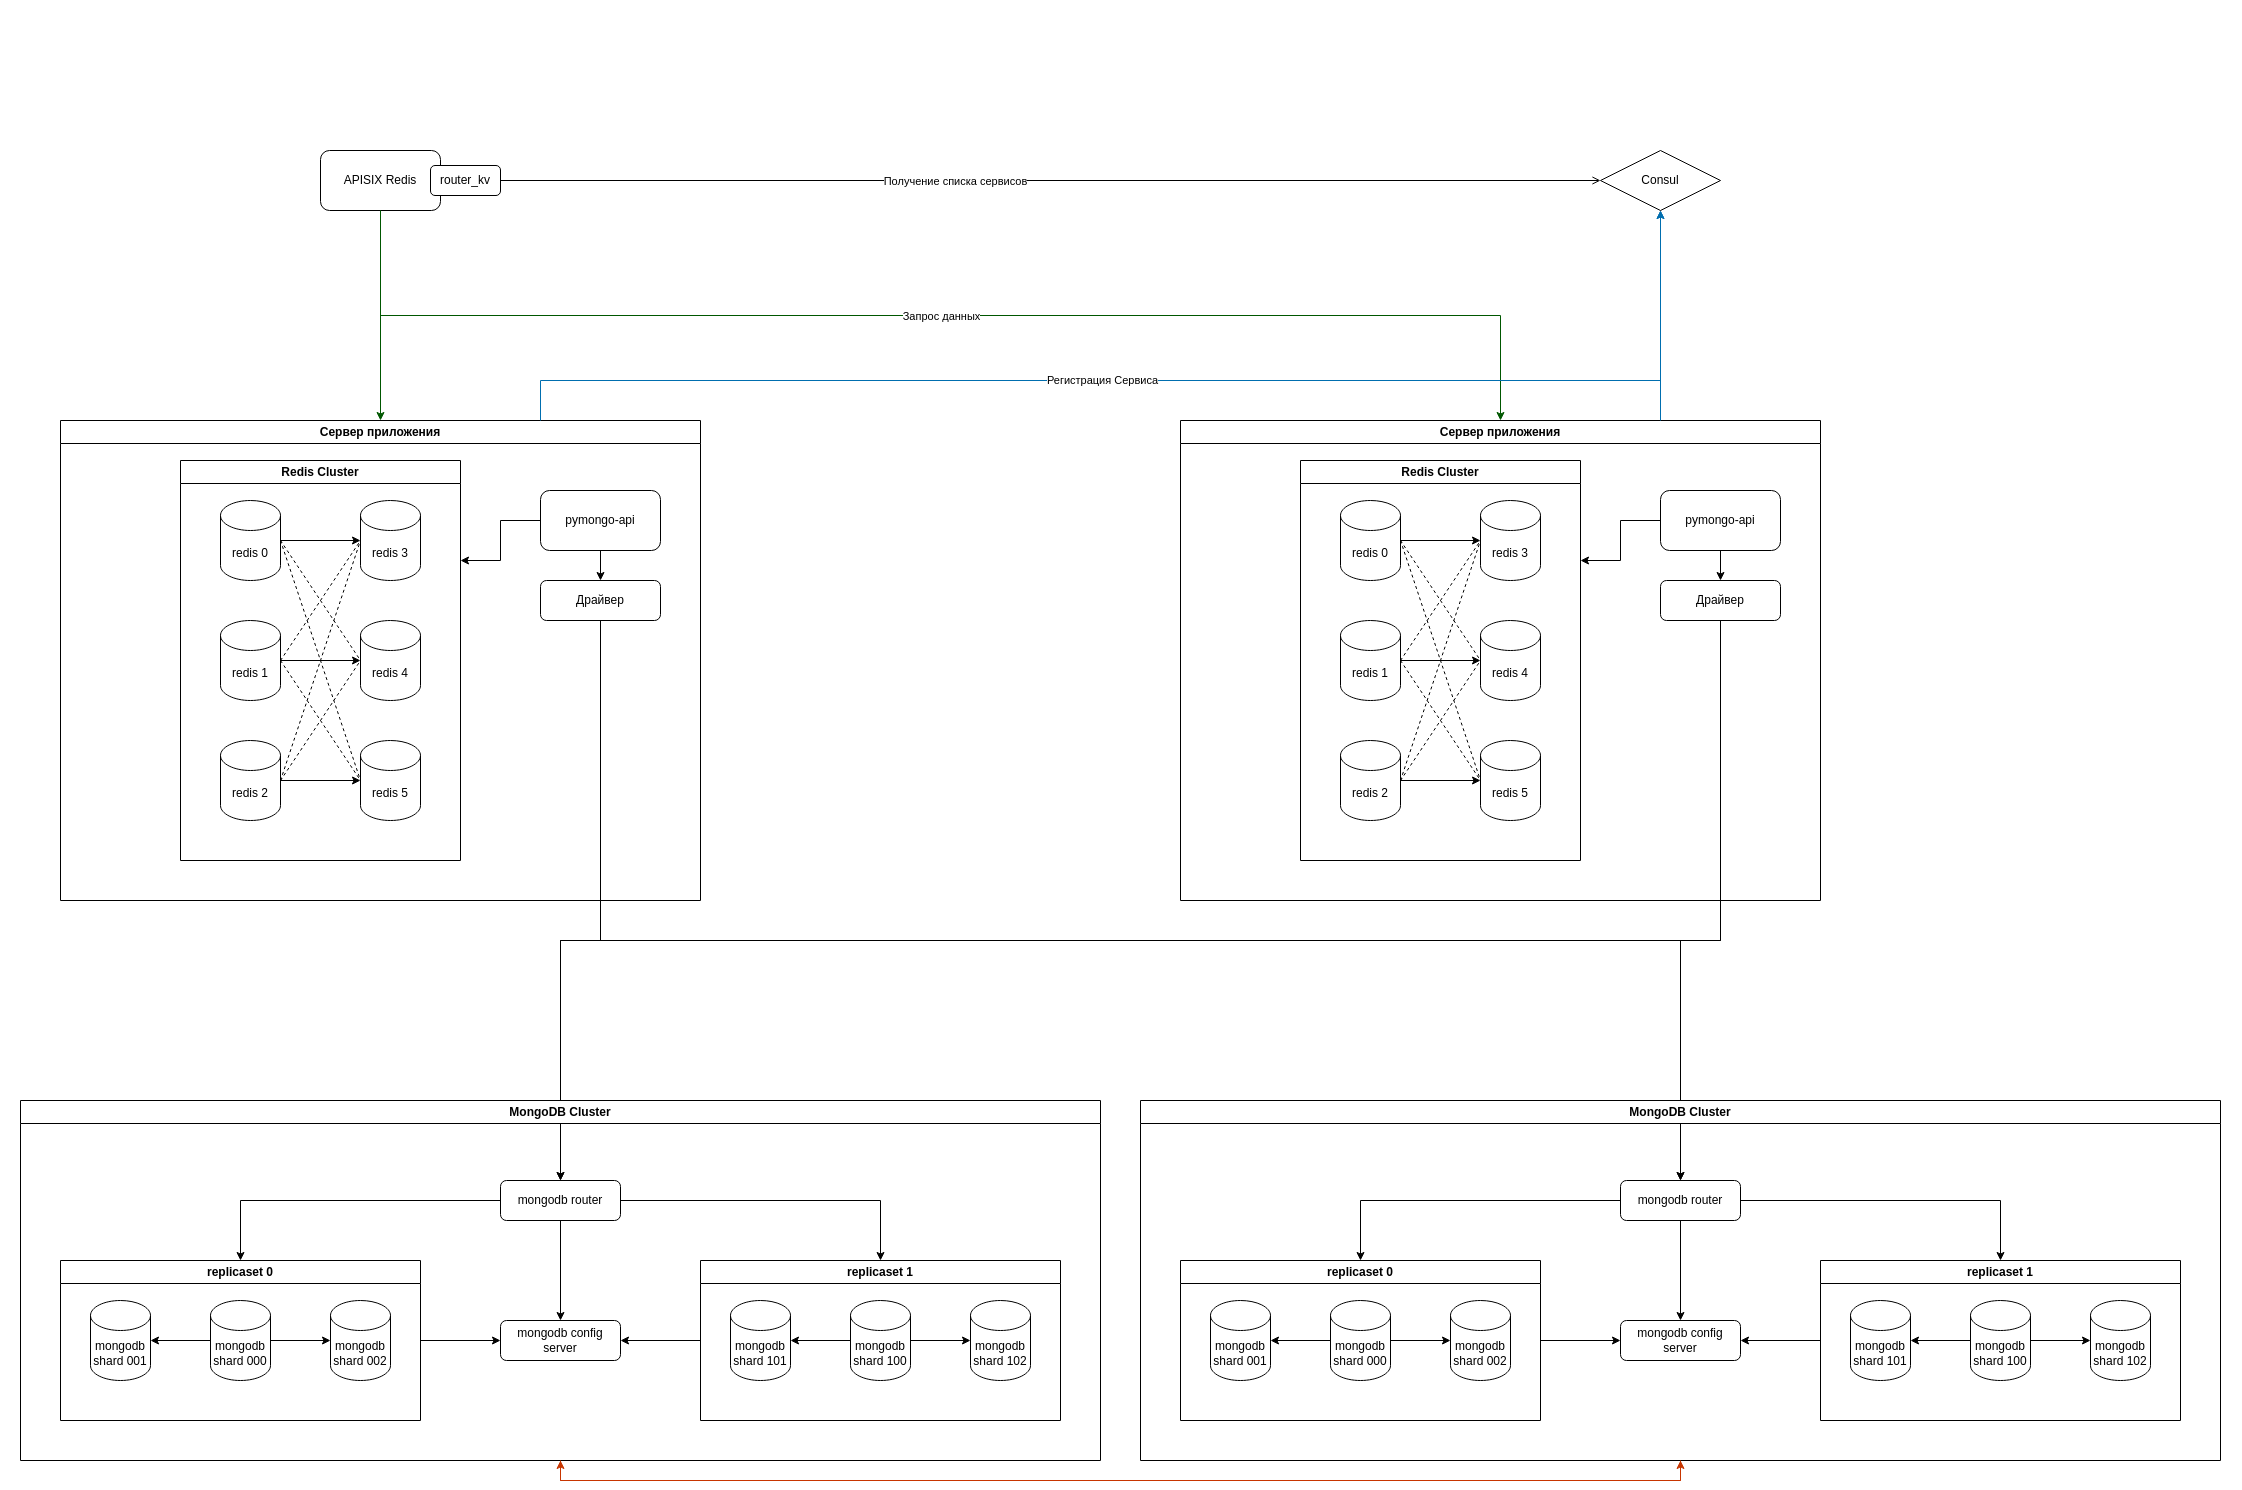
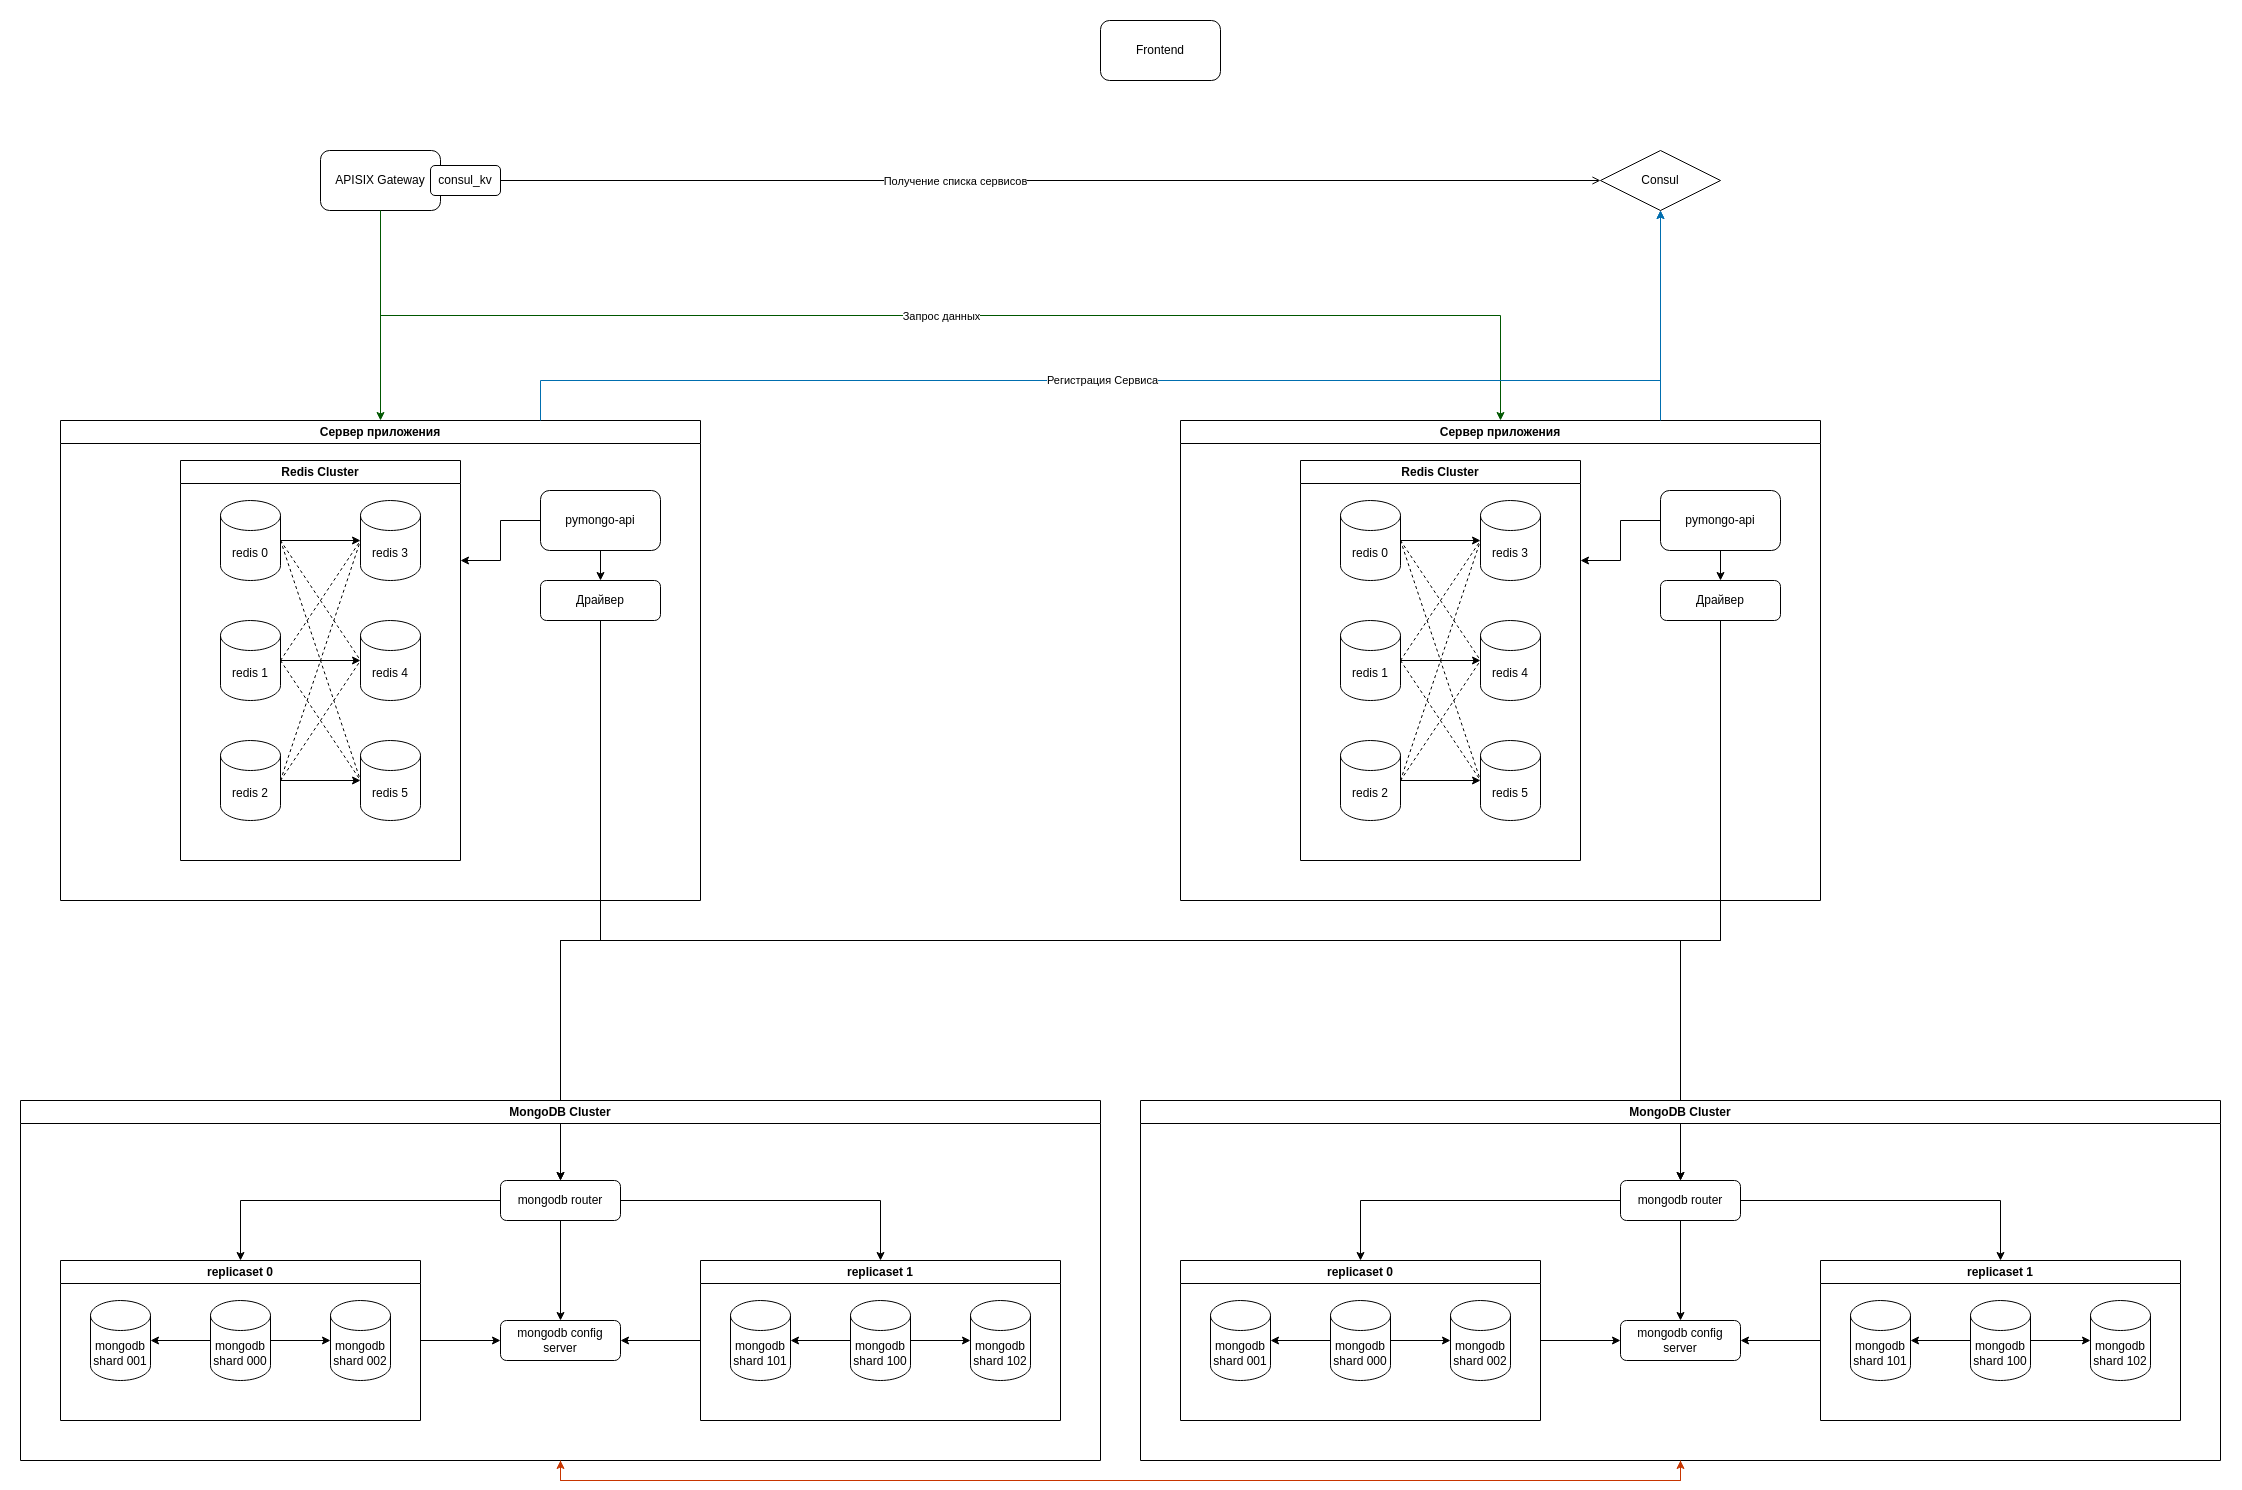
none -> (1161, 51)
(381, 181) -> (381, 181)
(466, 181) -> (466, 181)
